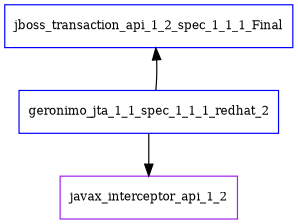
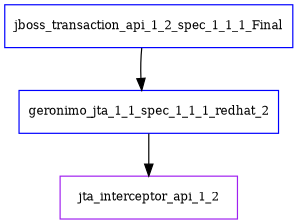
(157, 75) -> (141, 63)
(149, 198) -> (149, 198)
